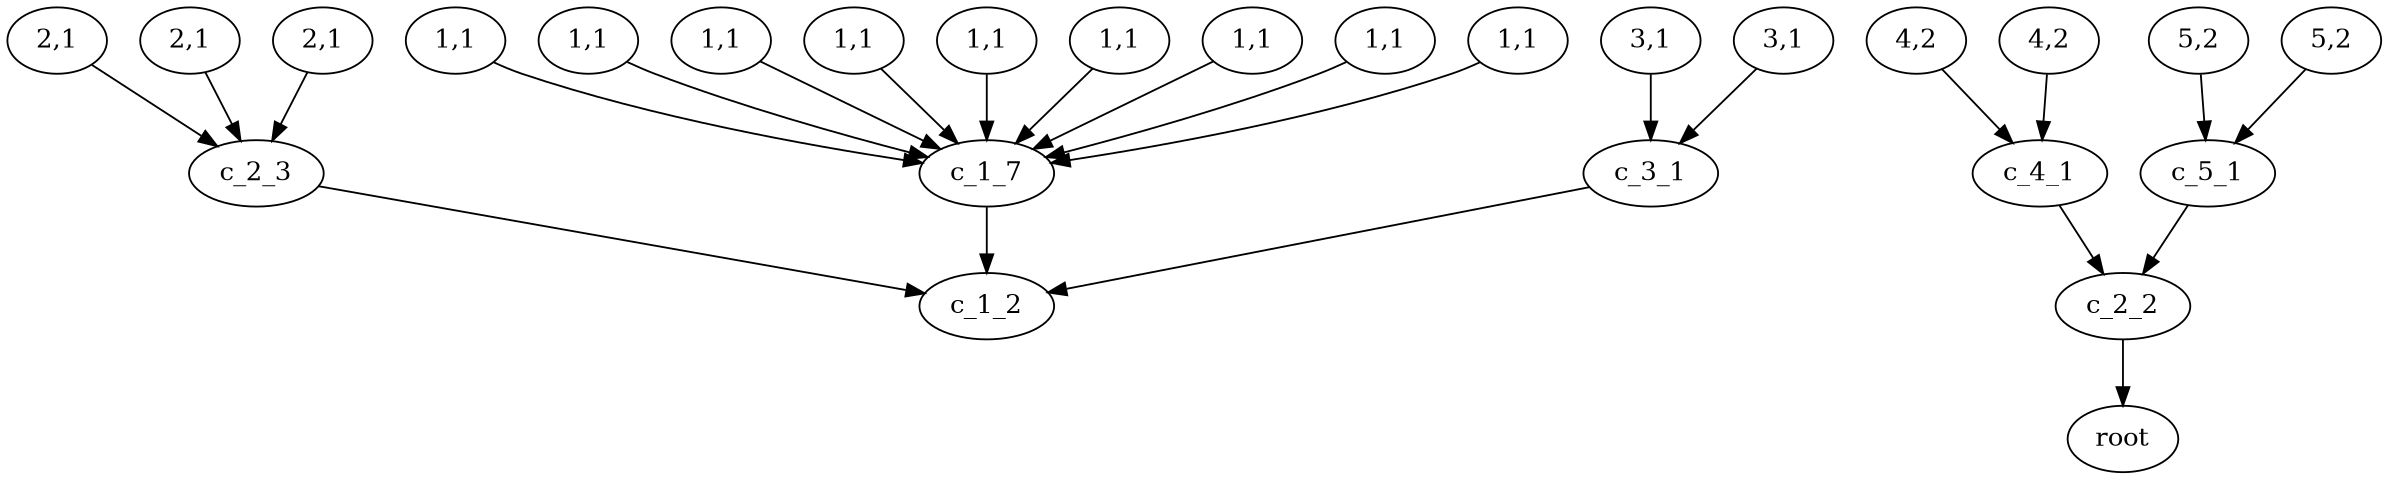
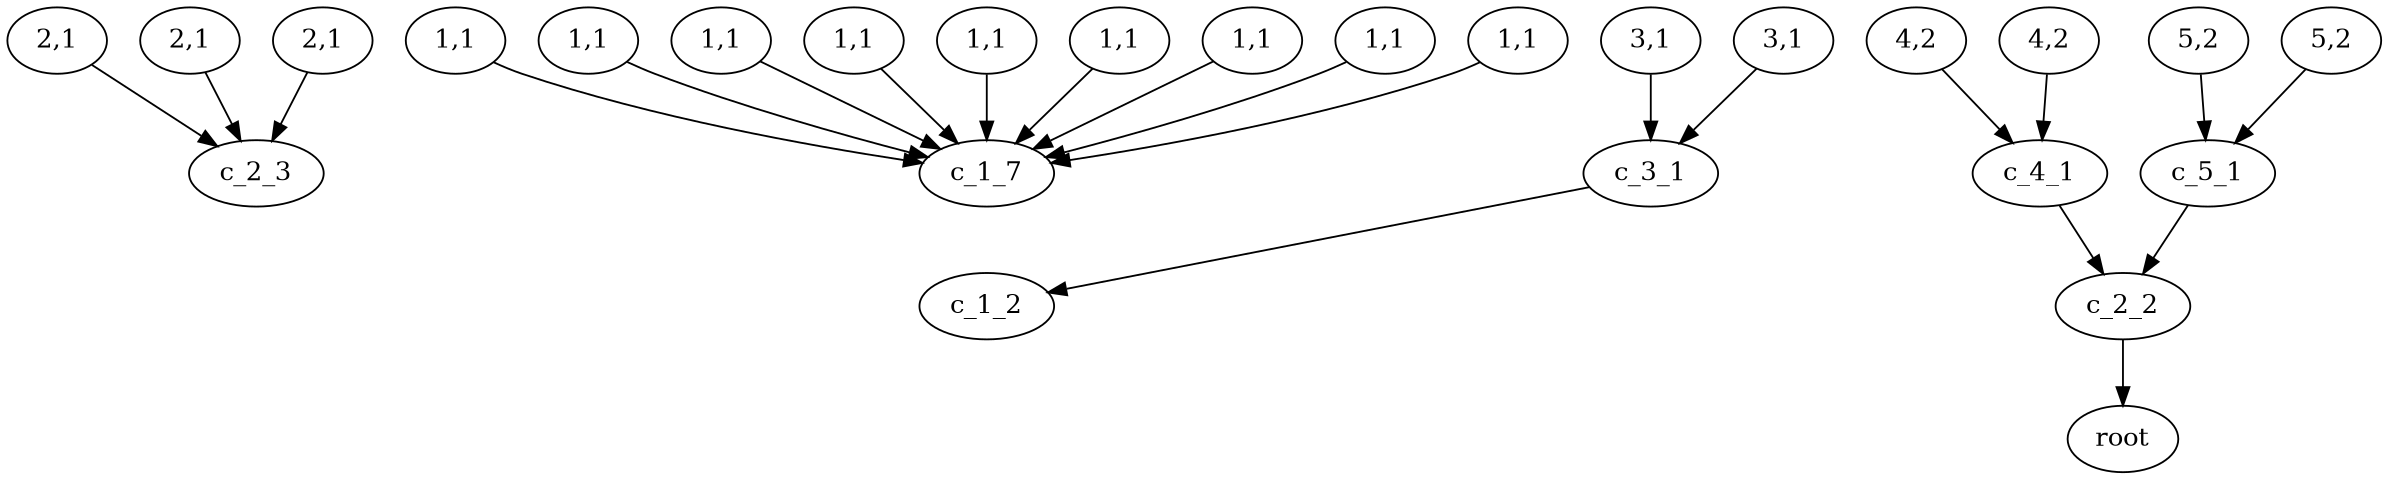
(987, 231) -> none
(612, 238) -> none
